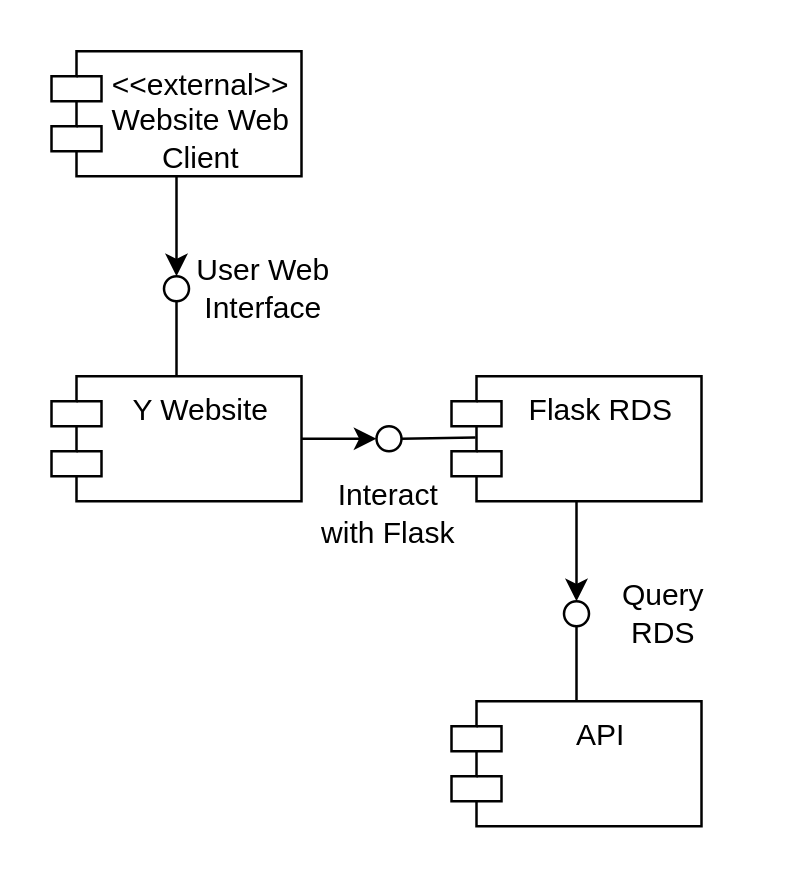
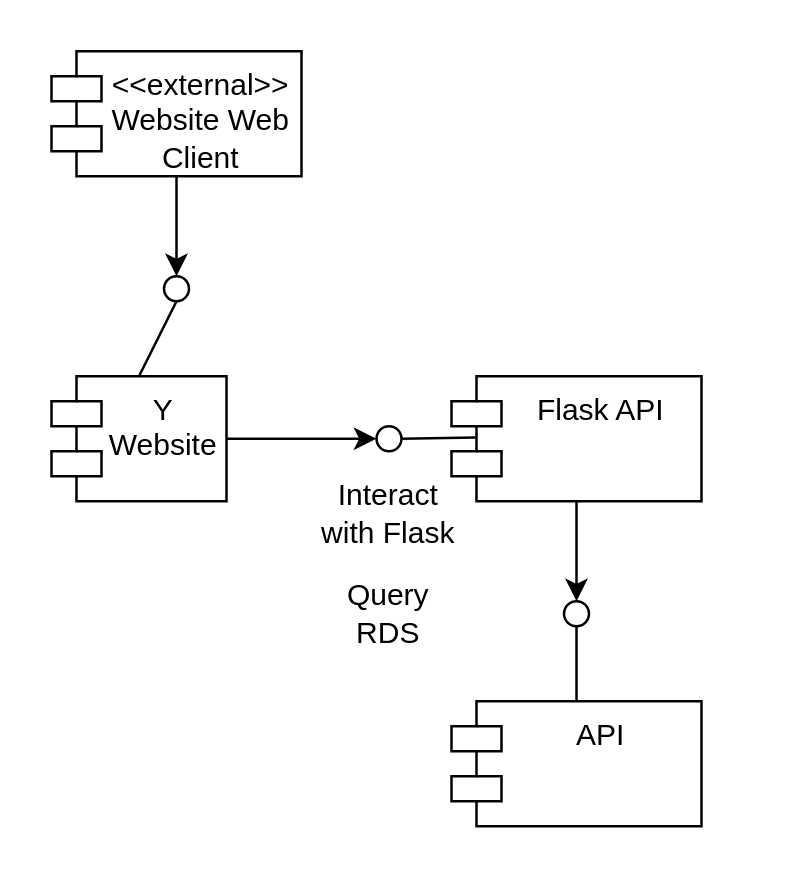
(264, 289) -> none
(601, 412) -> (601, 412)
(176, 439) -> (139, 439)
(664, 614) -> (389, 614)
